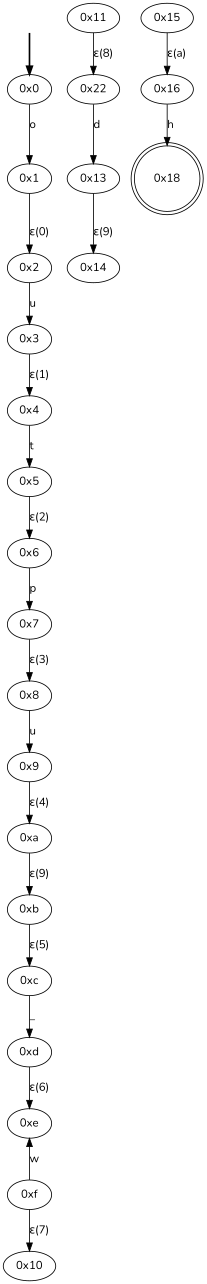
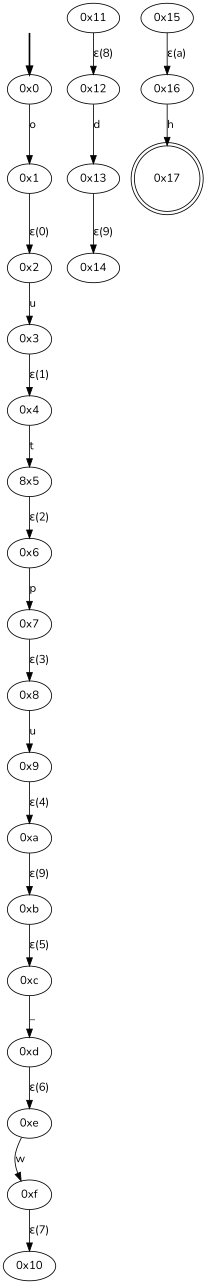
(93, 89) -> (93, 89)
(167, 179) -> (167, 179)
(30, 482) -> (30, 482)
(29, 1163) -> (15, 1155)
